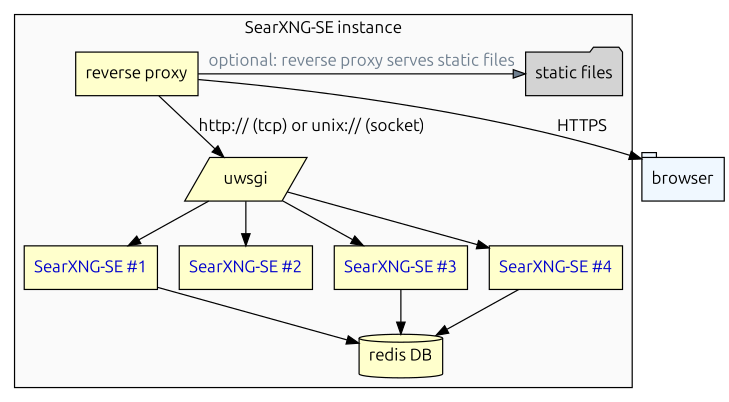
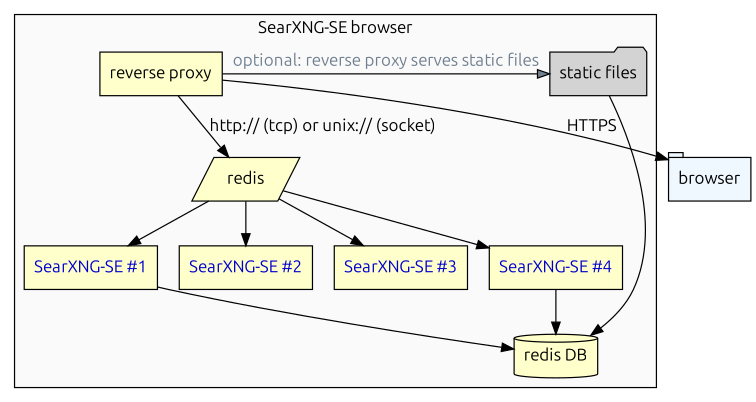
(323, 28) -> (335, 28)
(246, 179) -> (246, 179)
(401, 306) -> (645, 216)
